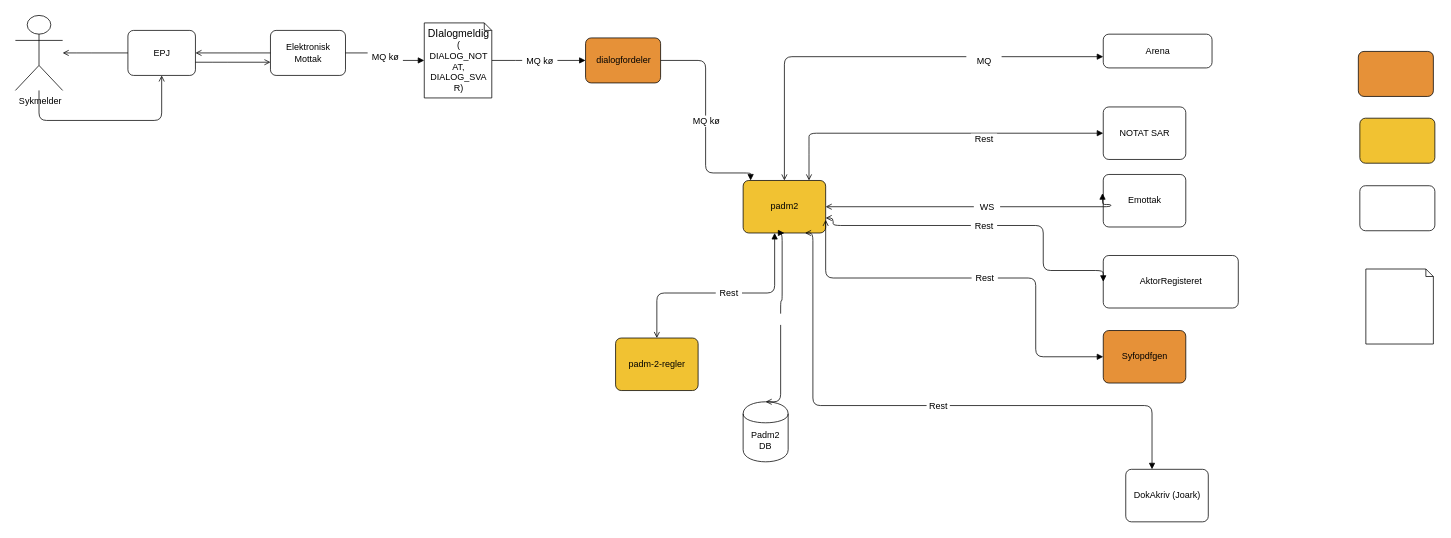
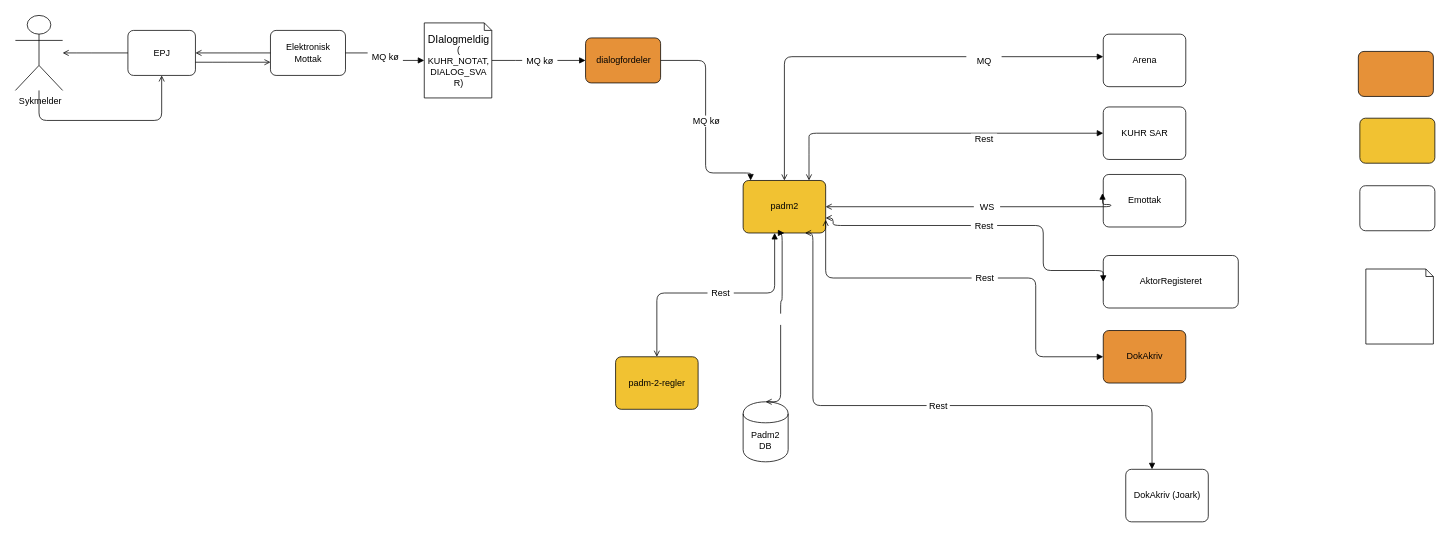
(1157, 51) -> (1144, 60)
(459, 60) -> (459, 60)
(1145, 133) -> (1145, 133)
(1145, 357) -> (1145, 357)
(657, 364) -> (657, 383)
